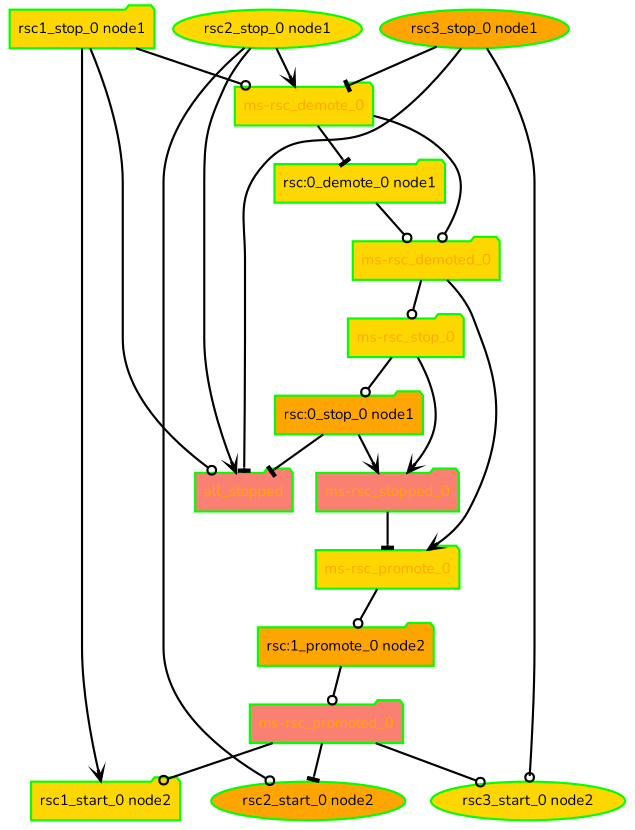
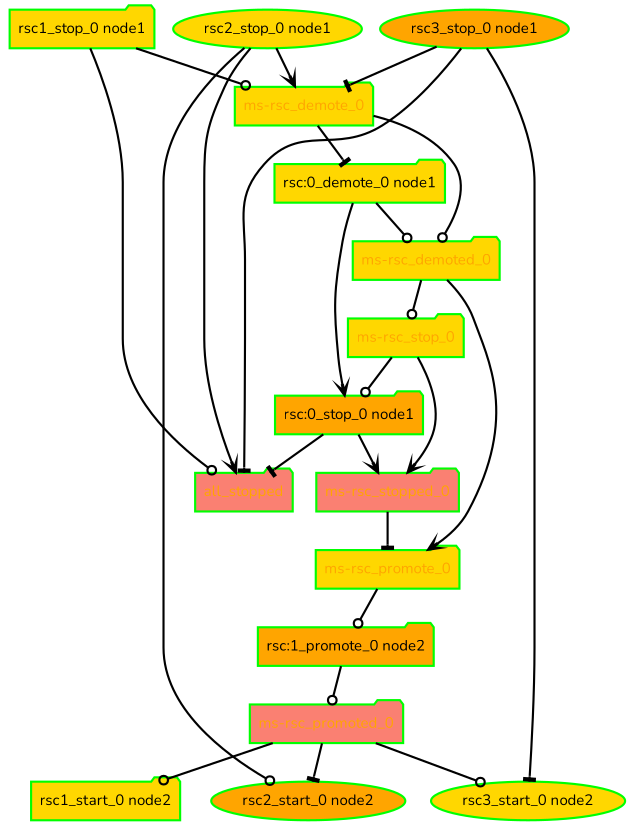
none -> (336, 293)
(535, 407) -> (535, 407)
(82, 410) -> none
